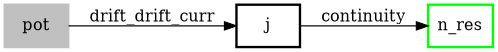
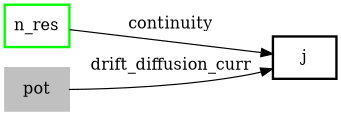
(152, 17) -> (171, 65)
(358, 26) -> (165, 41)
